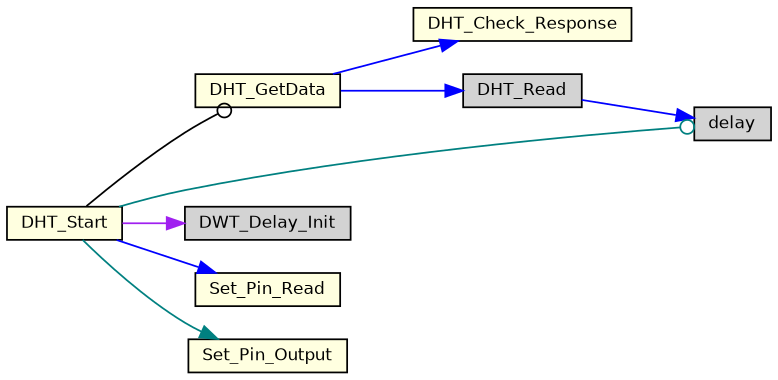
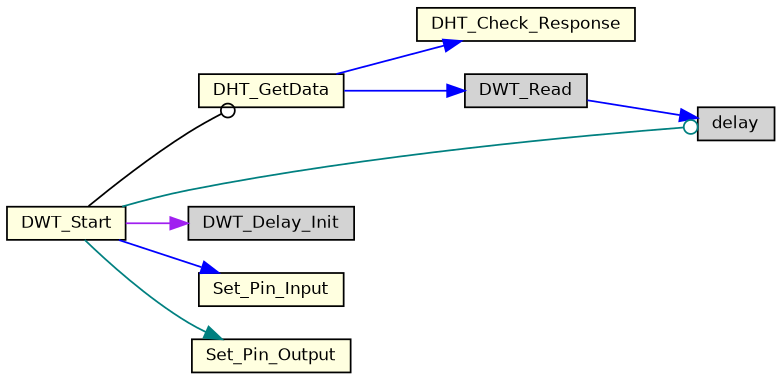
(522, 91) -> (526, 91)
(65, 223) -> (66, 223)
(268, 290) -> (271, 290)
